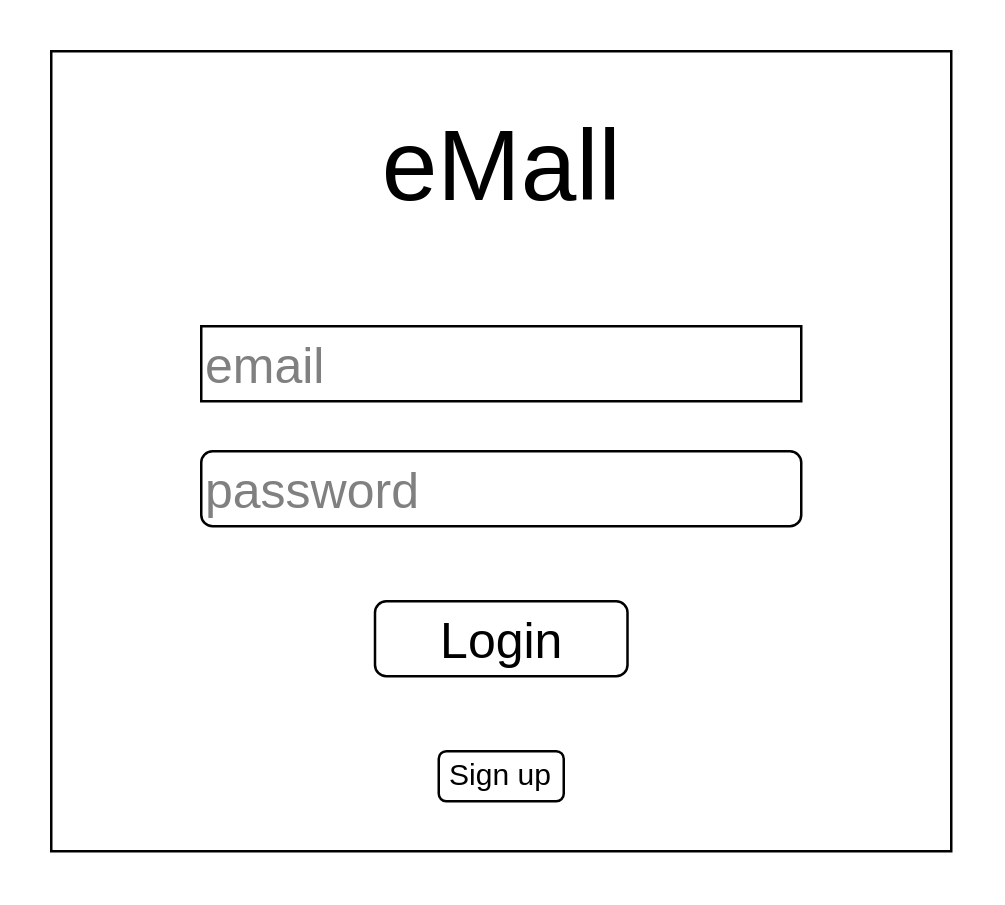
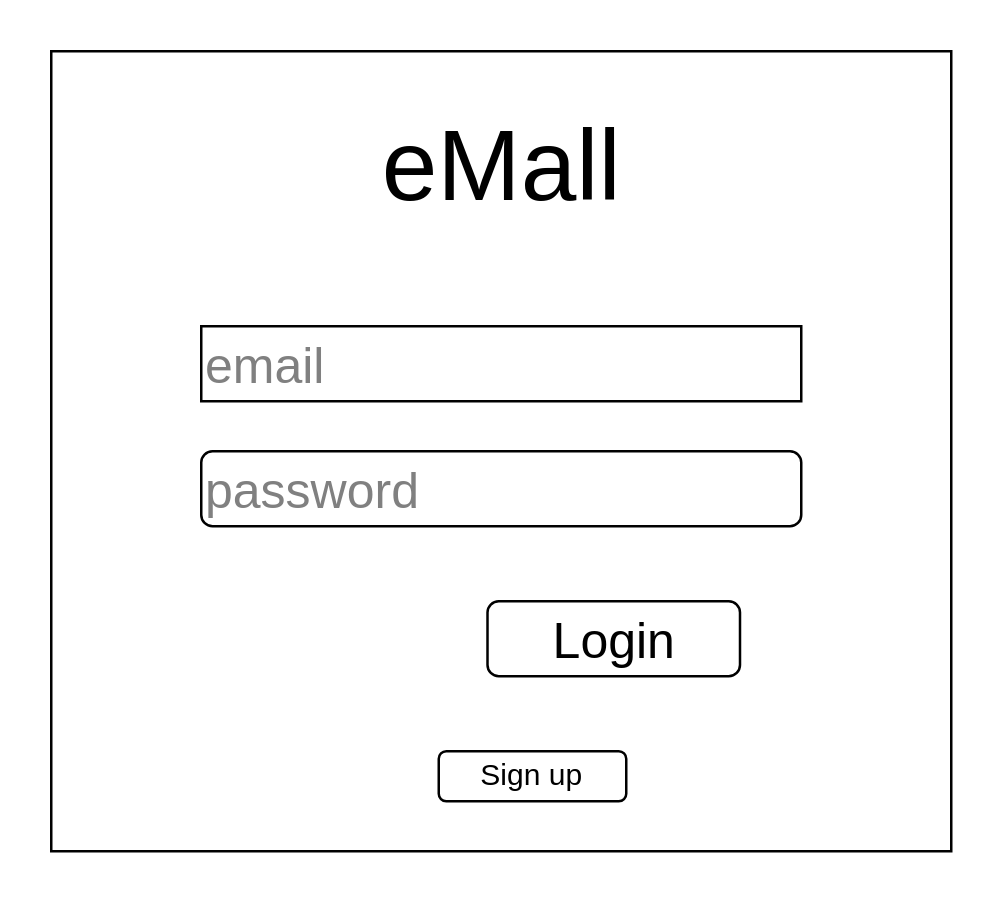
(501, 639) -> (614, 639)
(501, 776) -> (533, 776)
